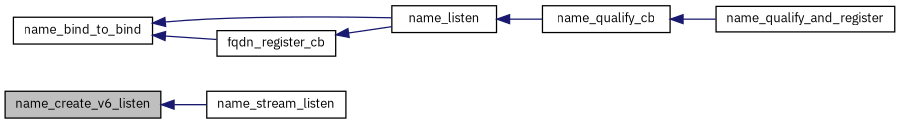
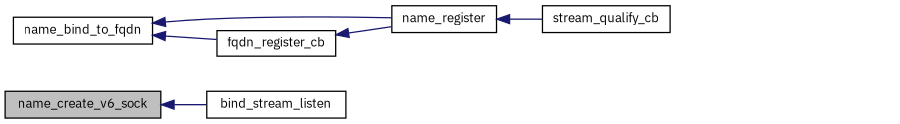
(444, 19) -> (444, 19)
(606, 19) -> (606, 19)
(805, 19) -> none
(83, 31) -> (83, 31)
(83, 105) -> (83, 105)
(276, 105) -> (276, 105)
